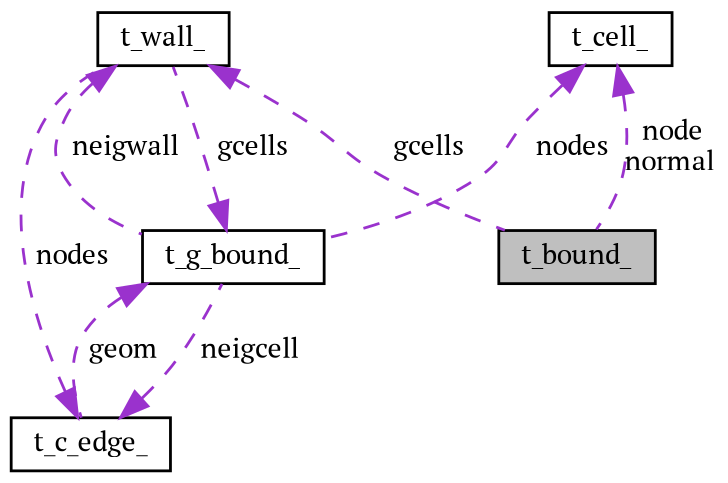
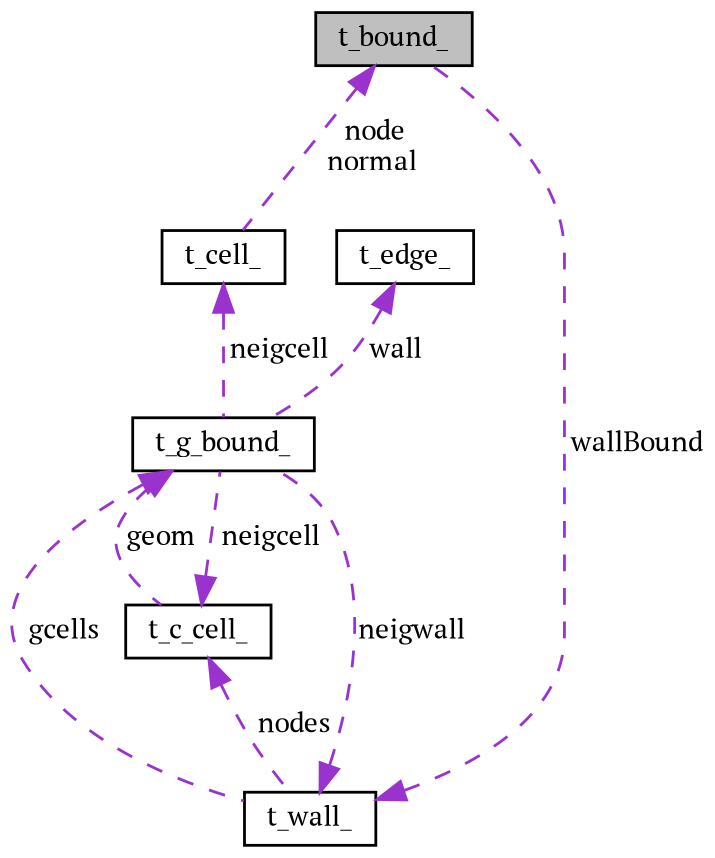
(426, 148) -> (634, 444)
(570, 148) -> (277, 351)
(625, 165) -> (300, 159)
none -> (405, 257)
(91, 444) -> (198, 632)
